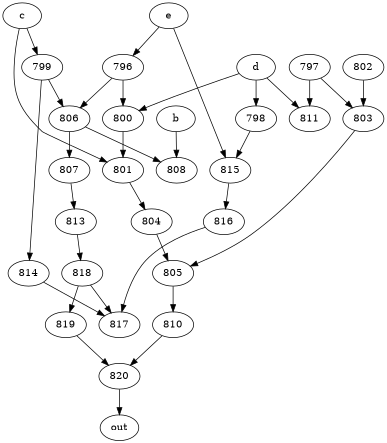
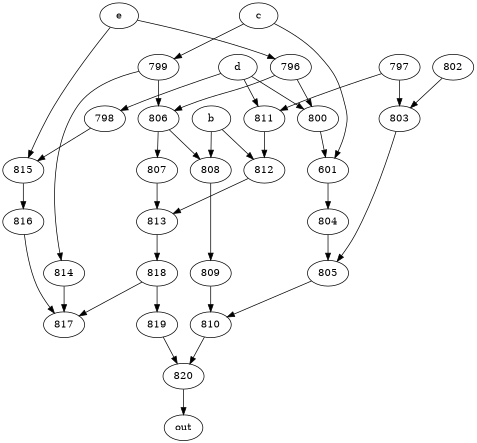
(123, 170) -> (328, 170)
none -> (264, 170)
none -> (211, 273)
